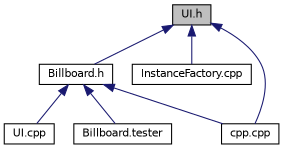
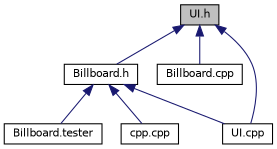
(262, 67) -> (255, 72)
(192, 74) -> (200, 74)
